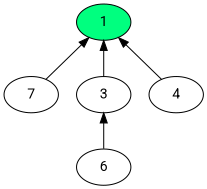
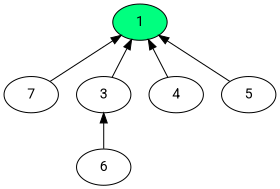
none -> (249, 95)
